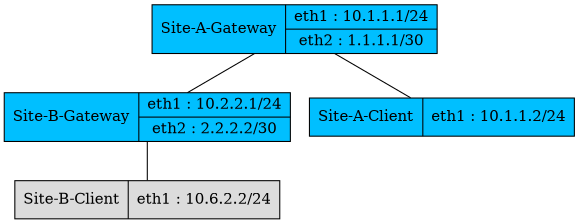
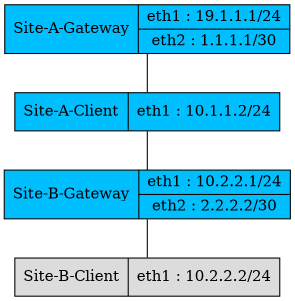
(361, 16) -> (214, 16)
(221, 73) -> (147, 151)
(204, 199) -> (204, 277)
